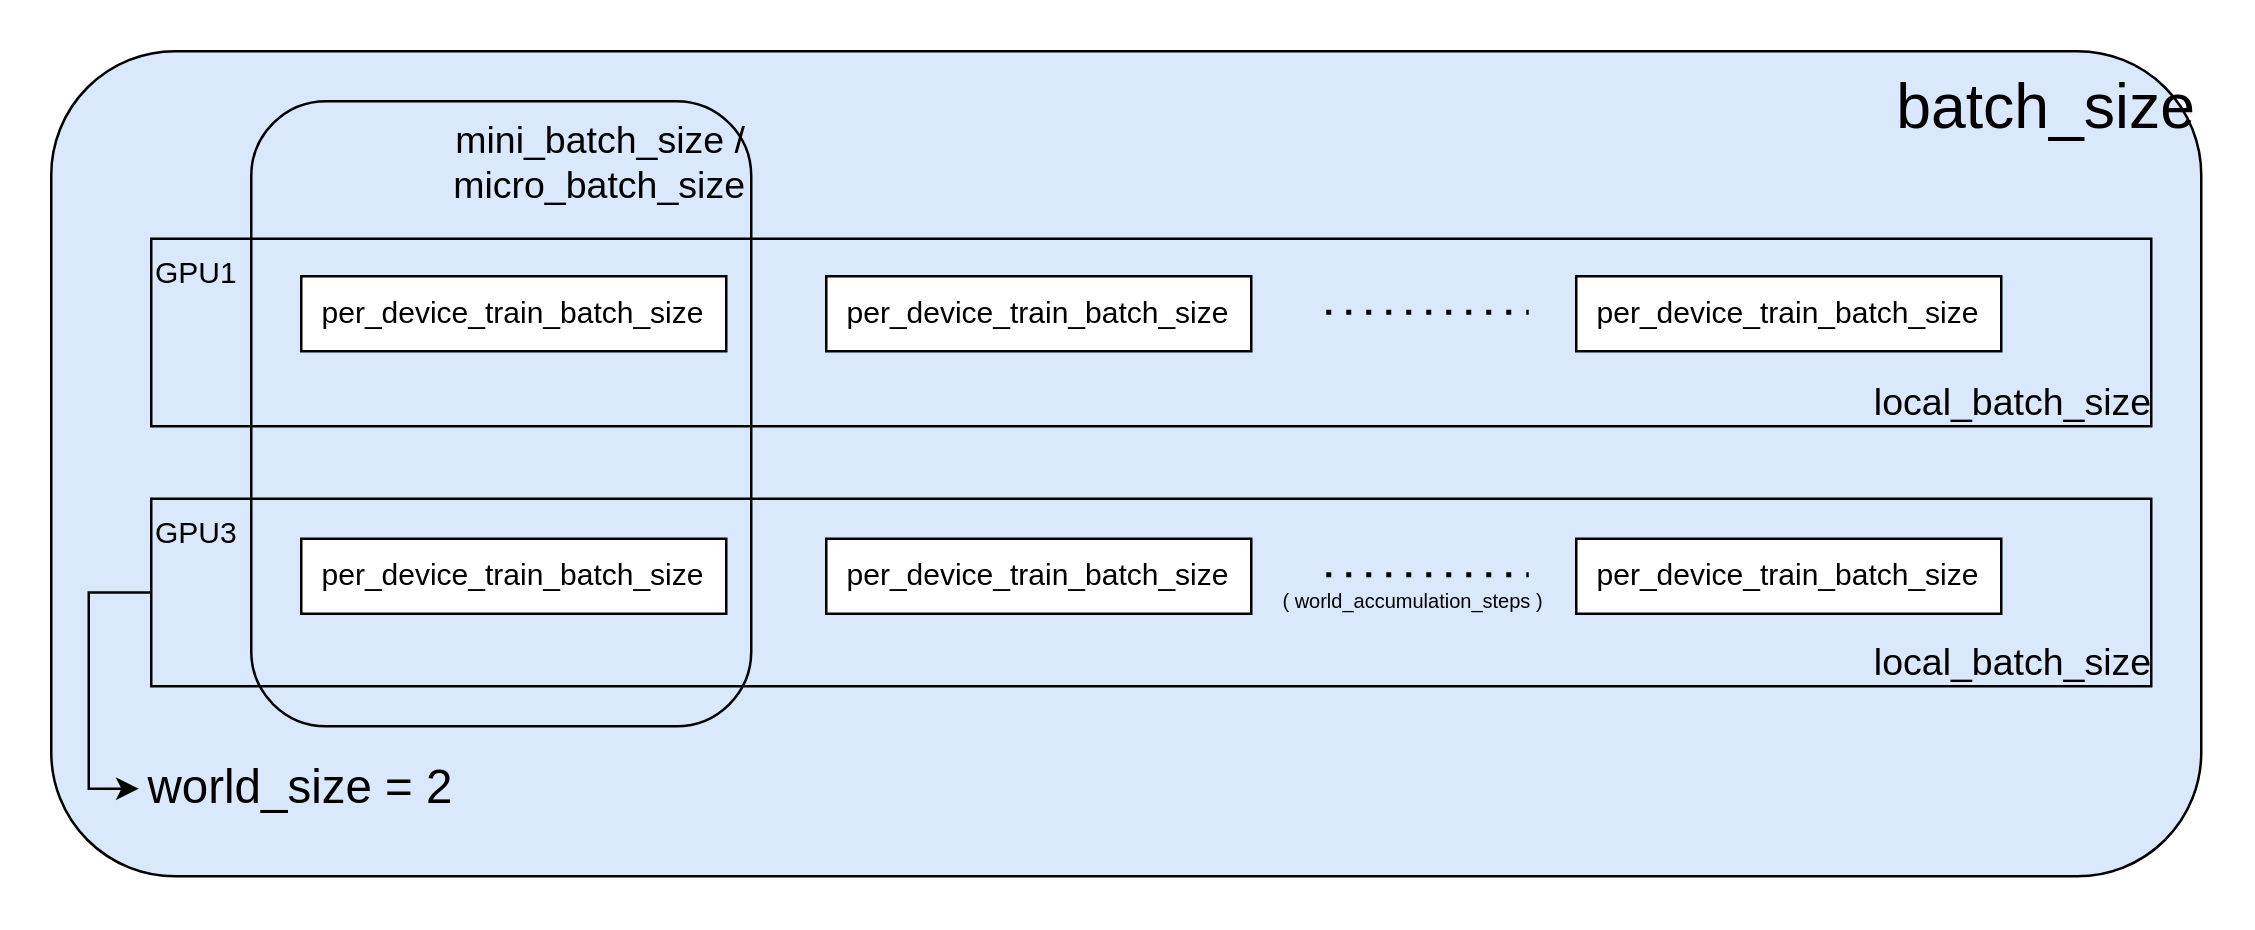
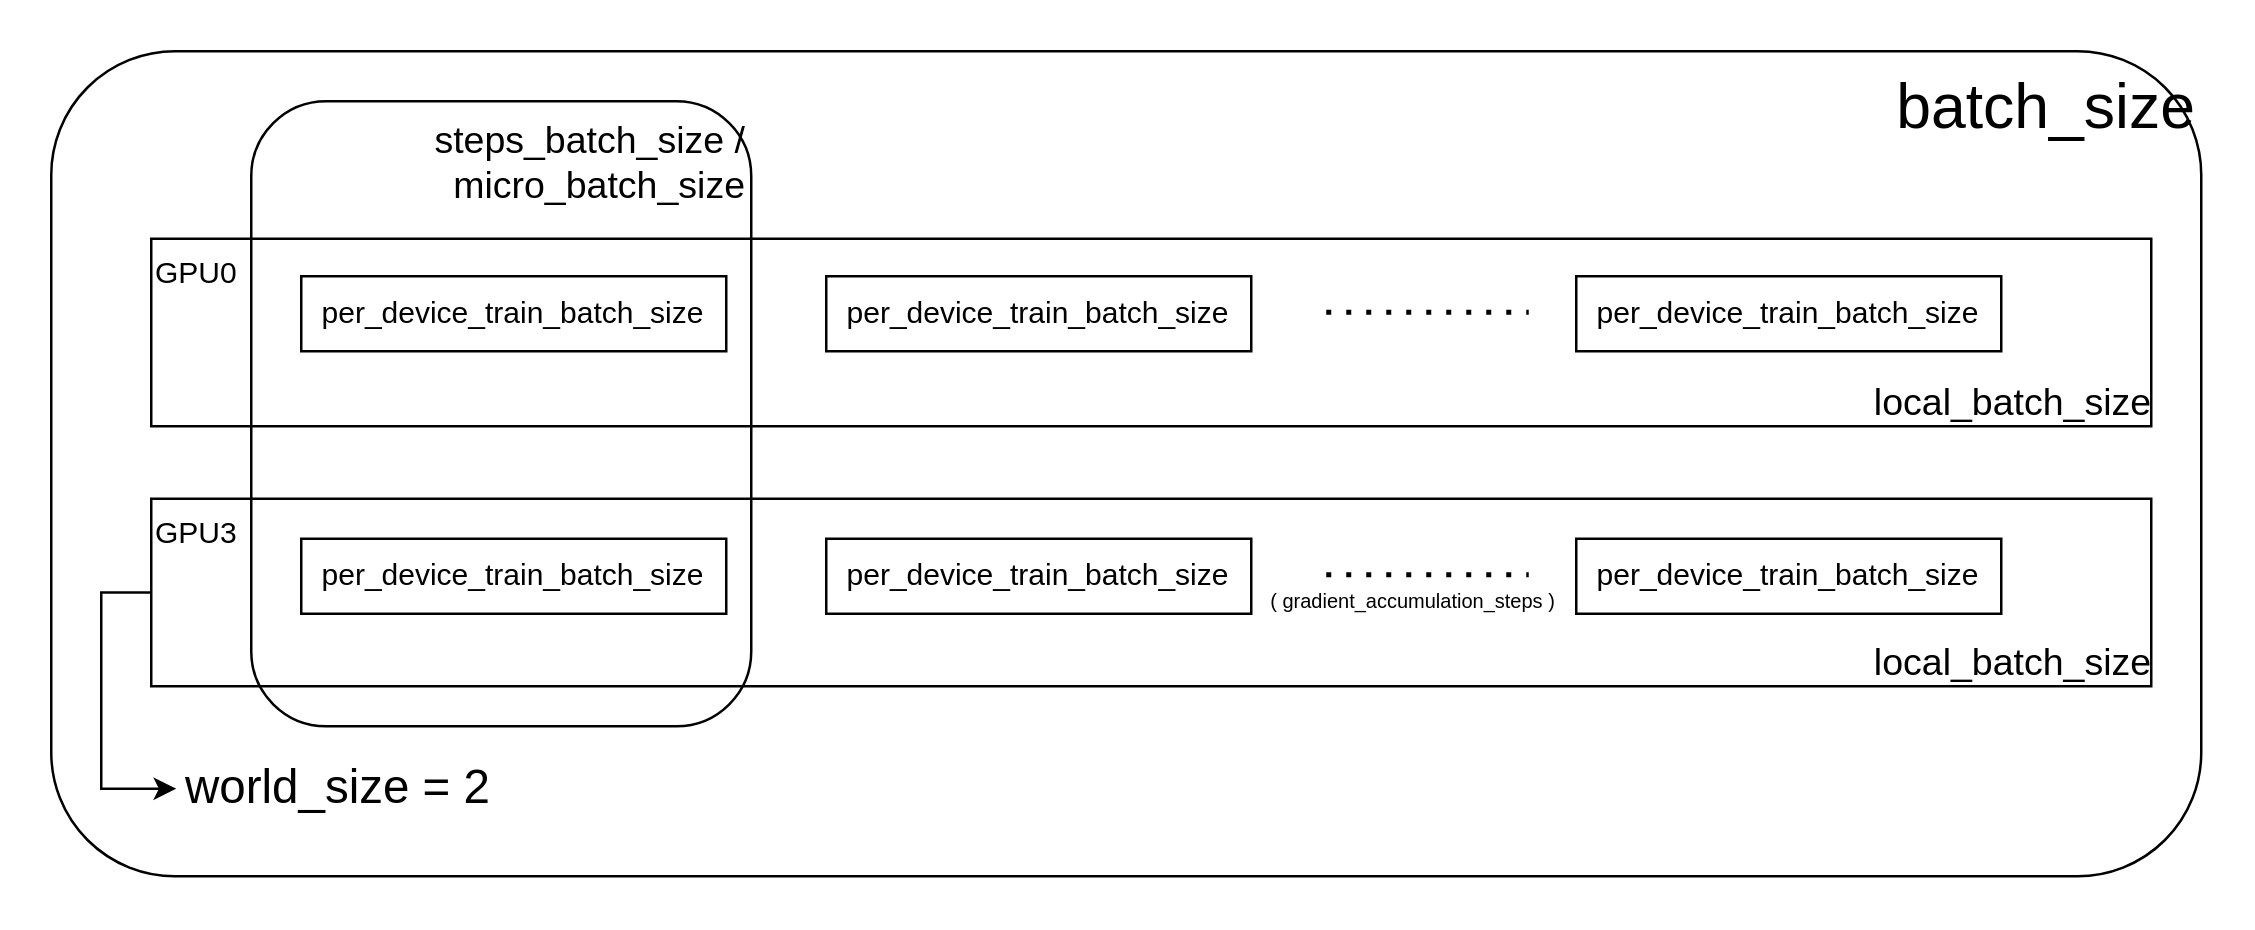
(619, 155) -> (603, 155)
(190, 274) -> (190, 274)
(1126, 464) -> (1126, 464)
(1414, 601) -> (1414, 601)
(301, 789) -> (339, 789)
